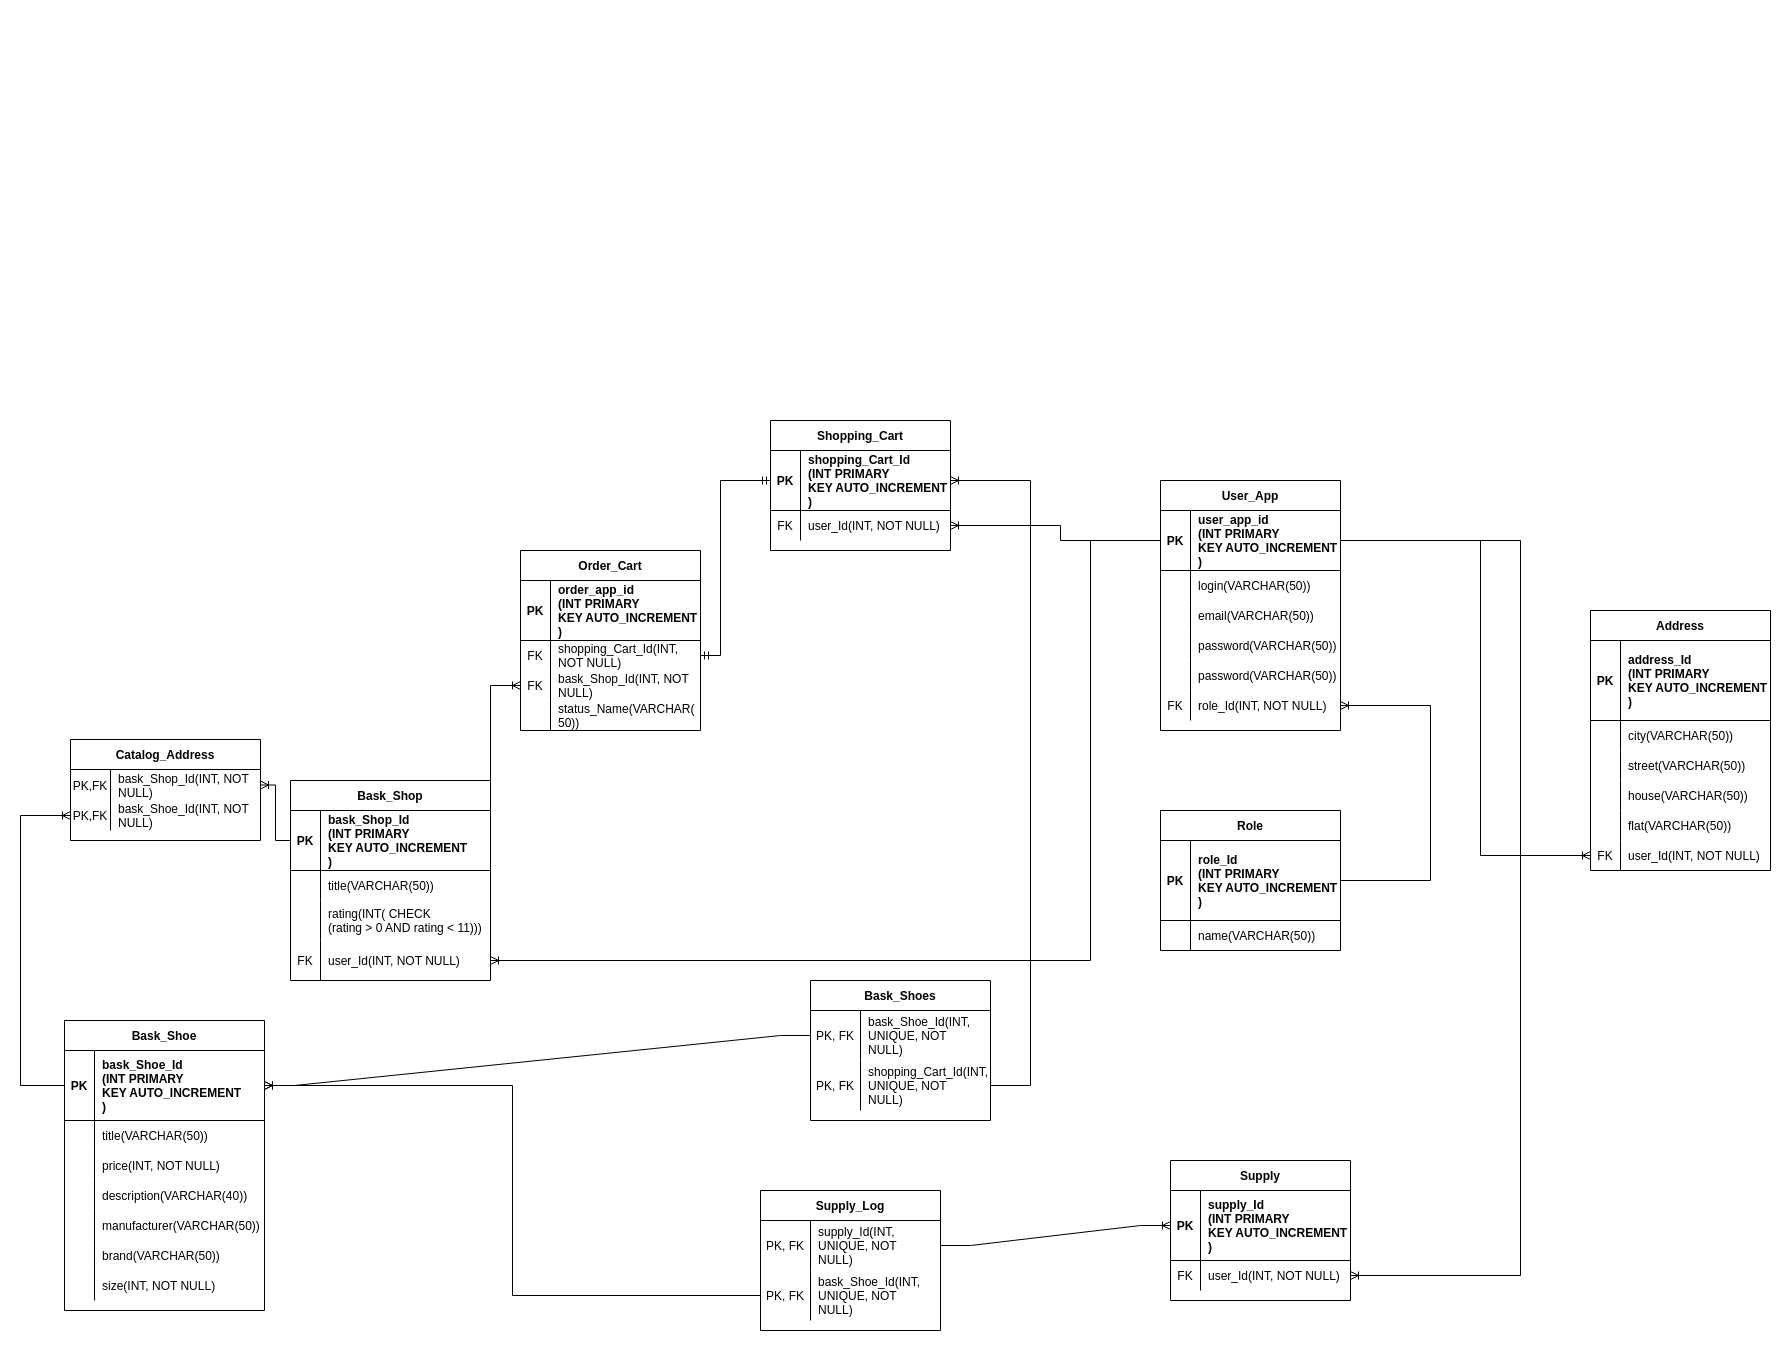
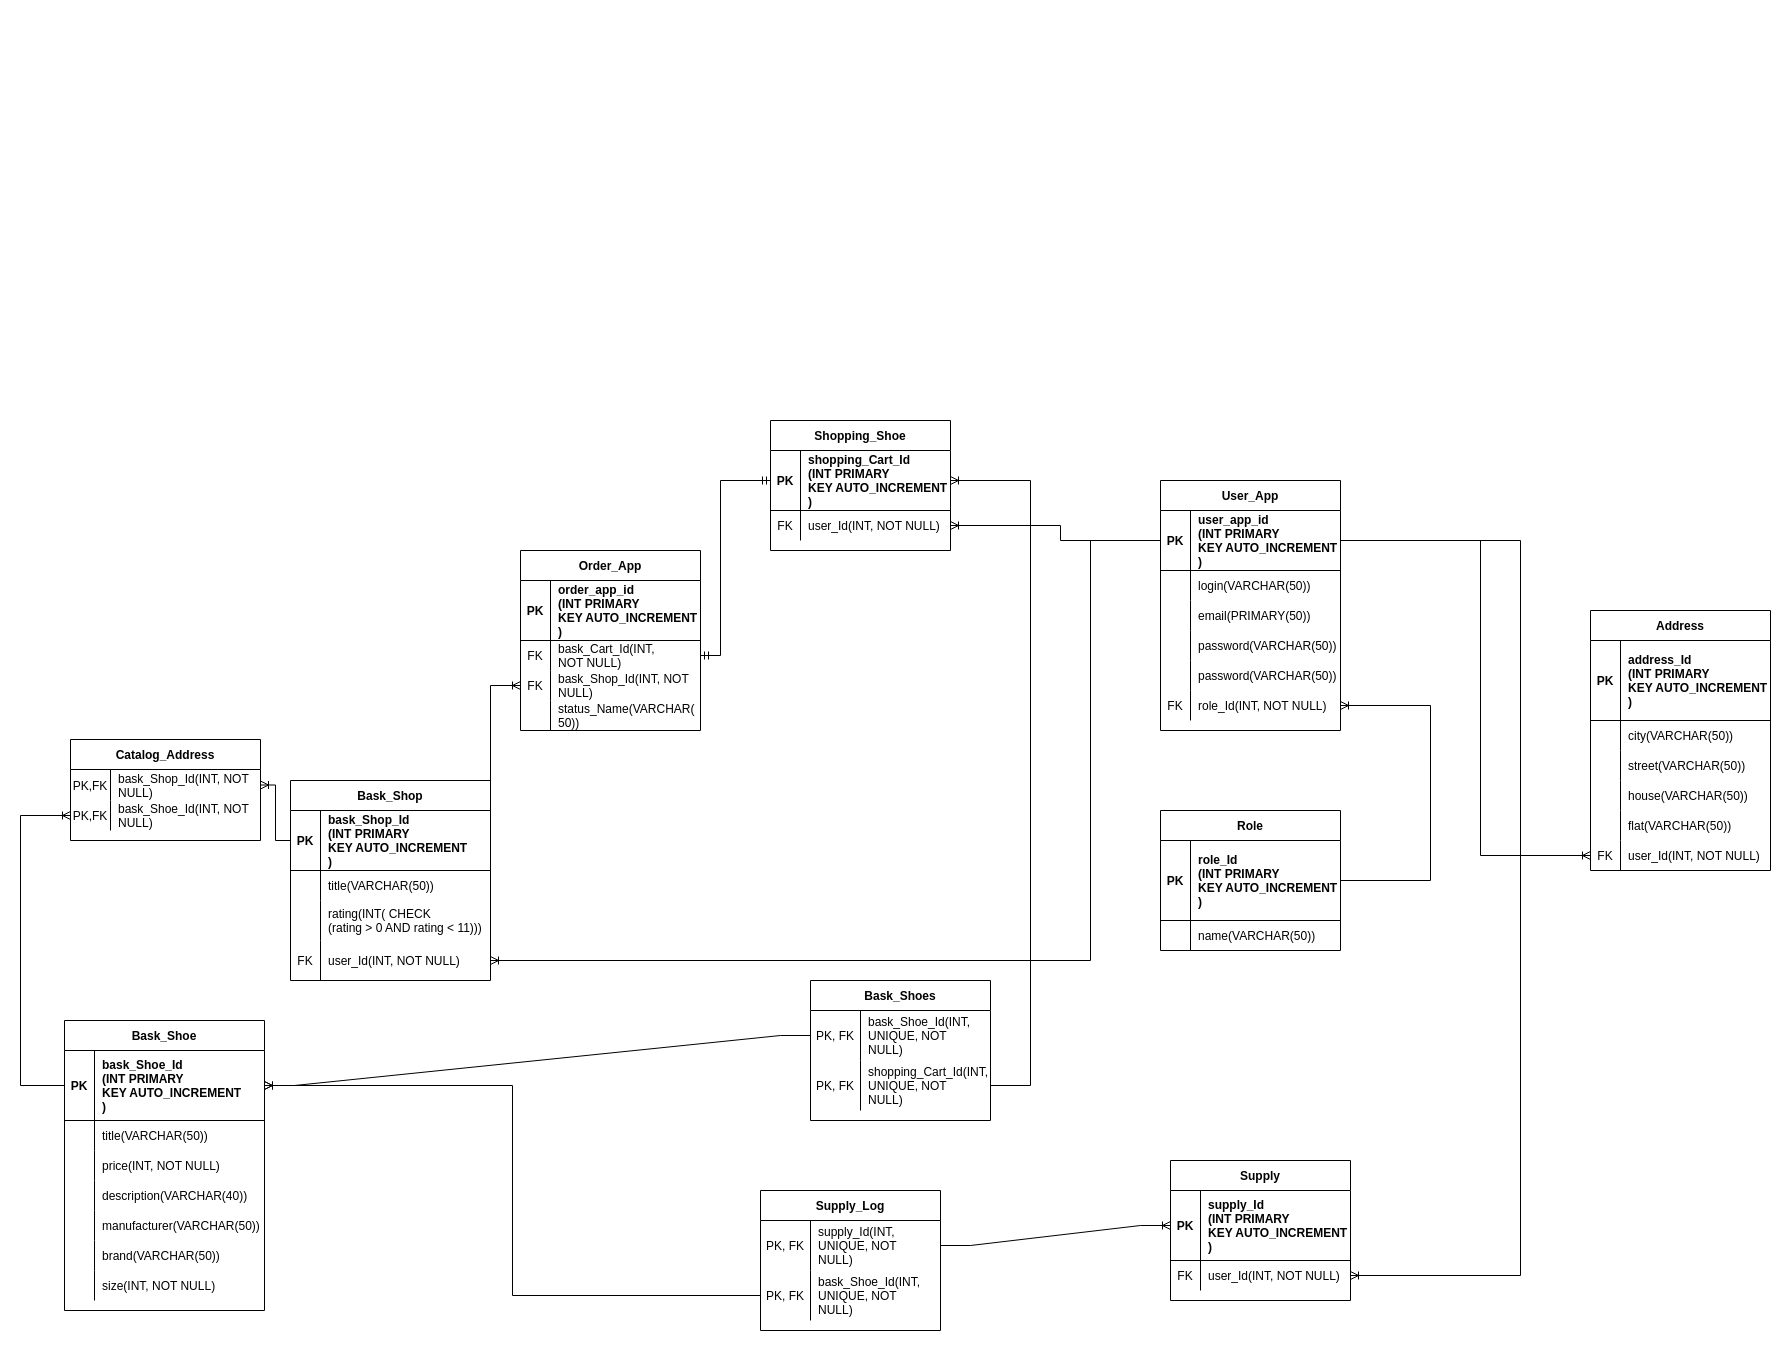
(860, 436) -> (860, 436)
(610, 566) -> (610, 566)
(1255, 616) -> (1255, 616)
(625, 649) -> (614, 649)
